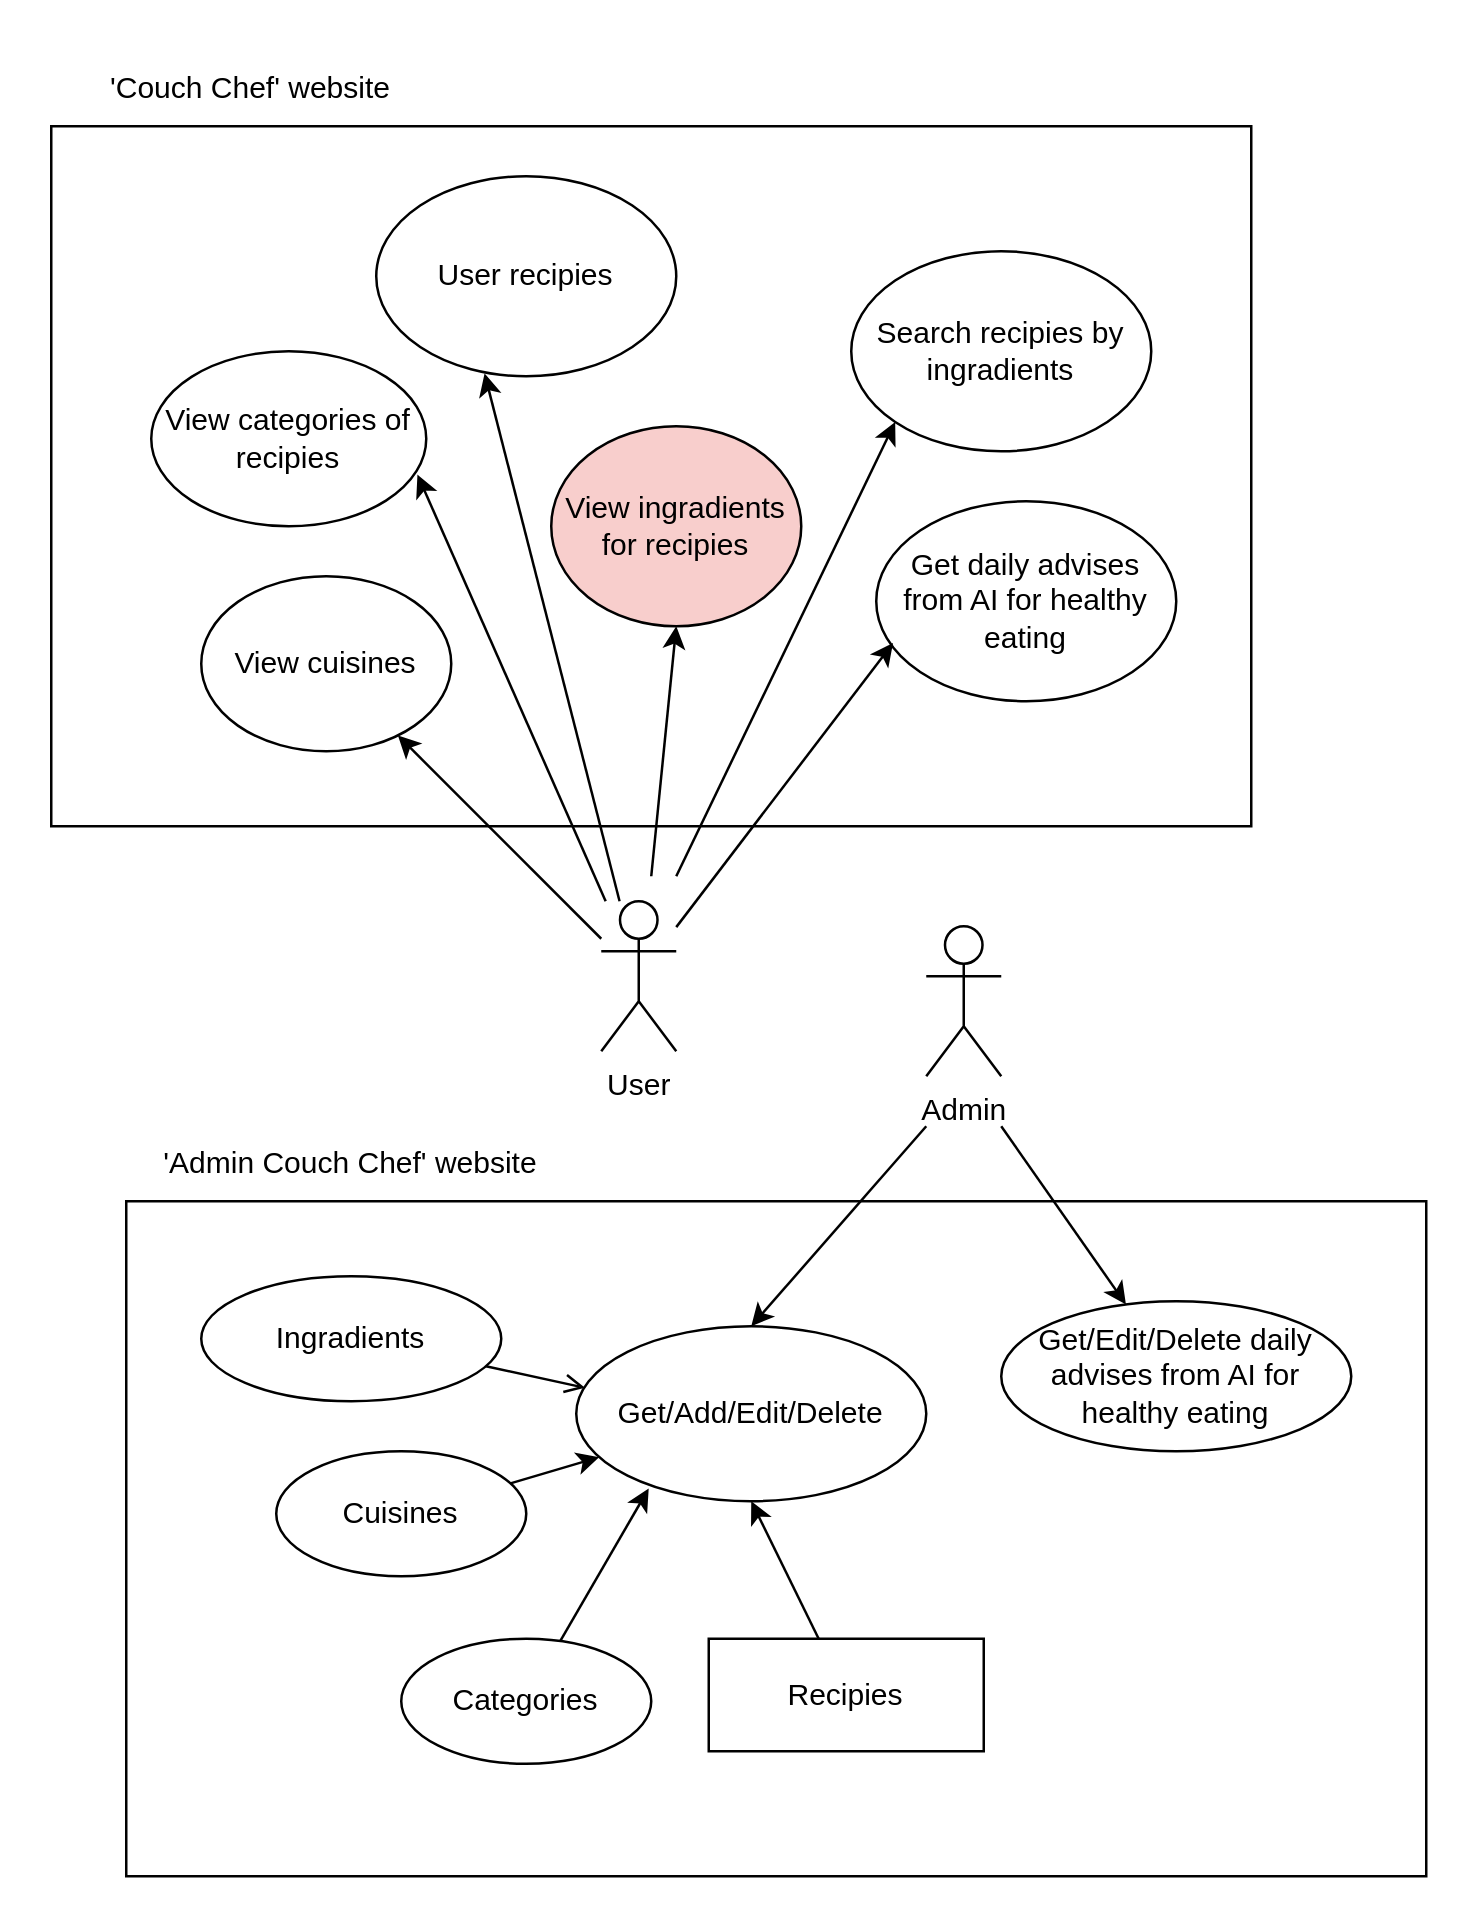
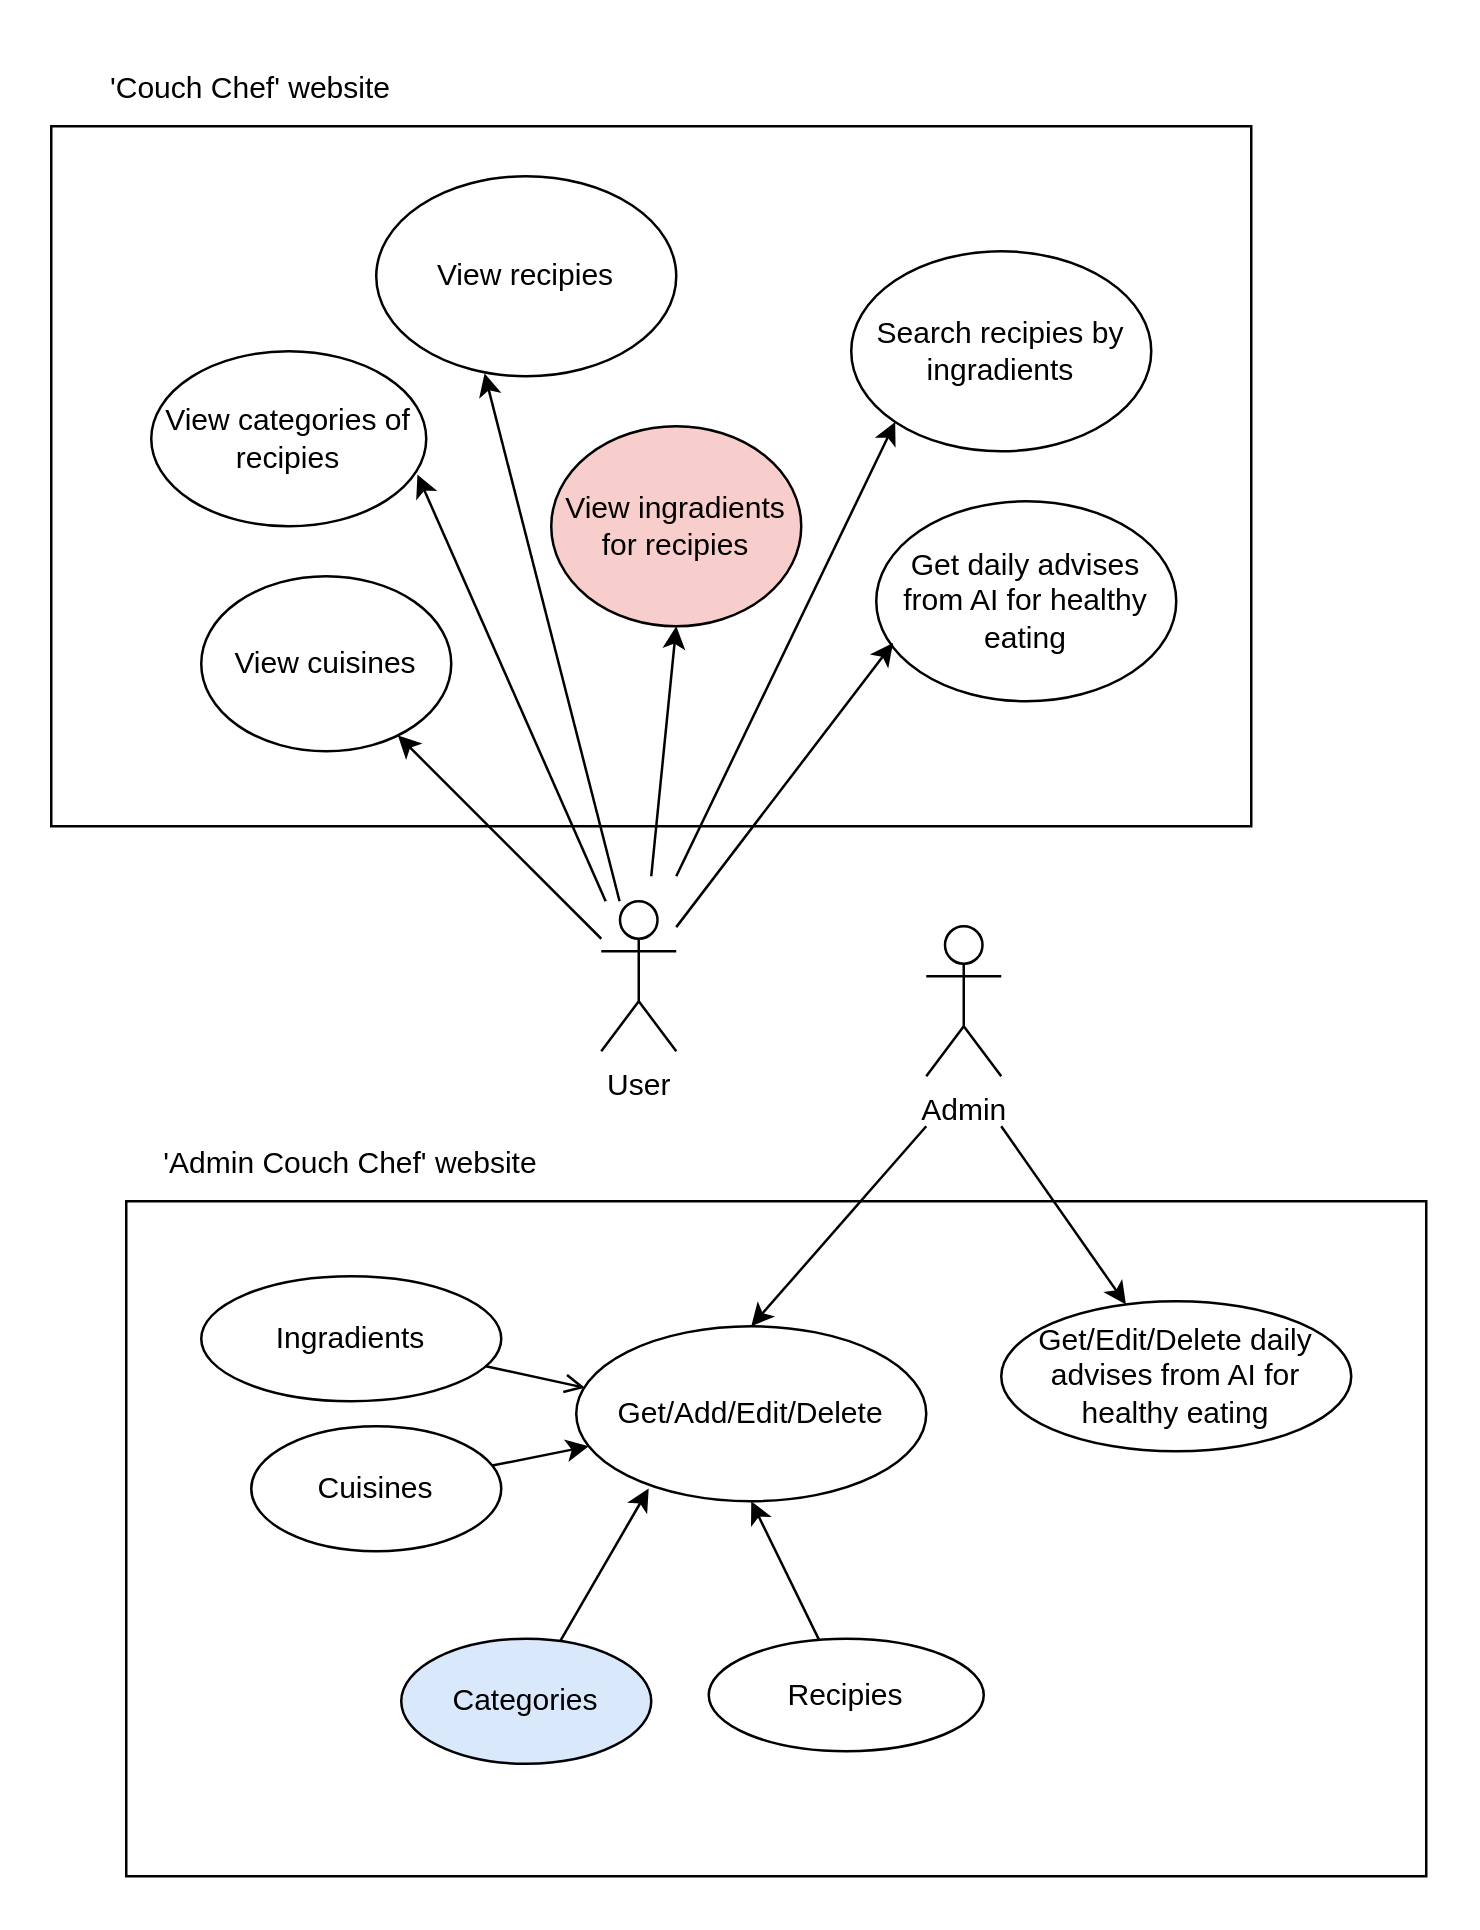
(526, 276) -> (526, 276)
(401, 1514) -> (376, 1489)
(846, 1695) -> (846, 1695)
(526, 1701) -> (526, 1701)
